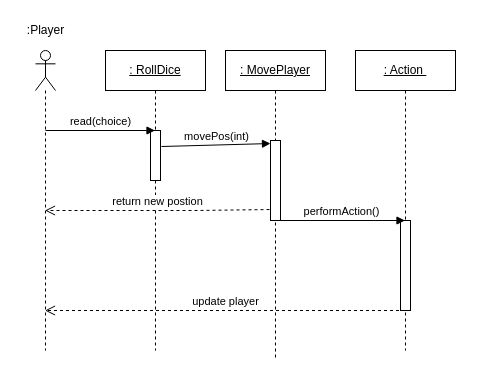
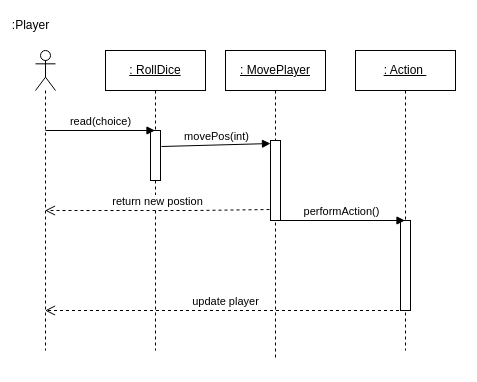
(46, 31) -> (31, 26)
